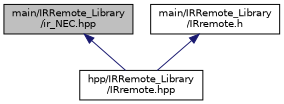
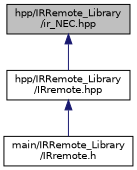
(68, 19) -> (68, 19)
(174, 56) -> (68, 123)
